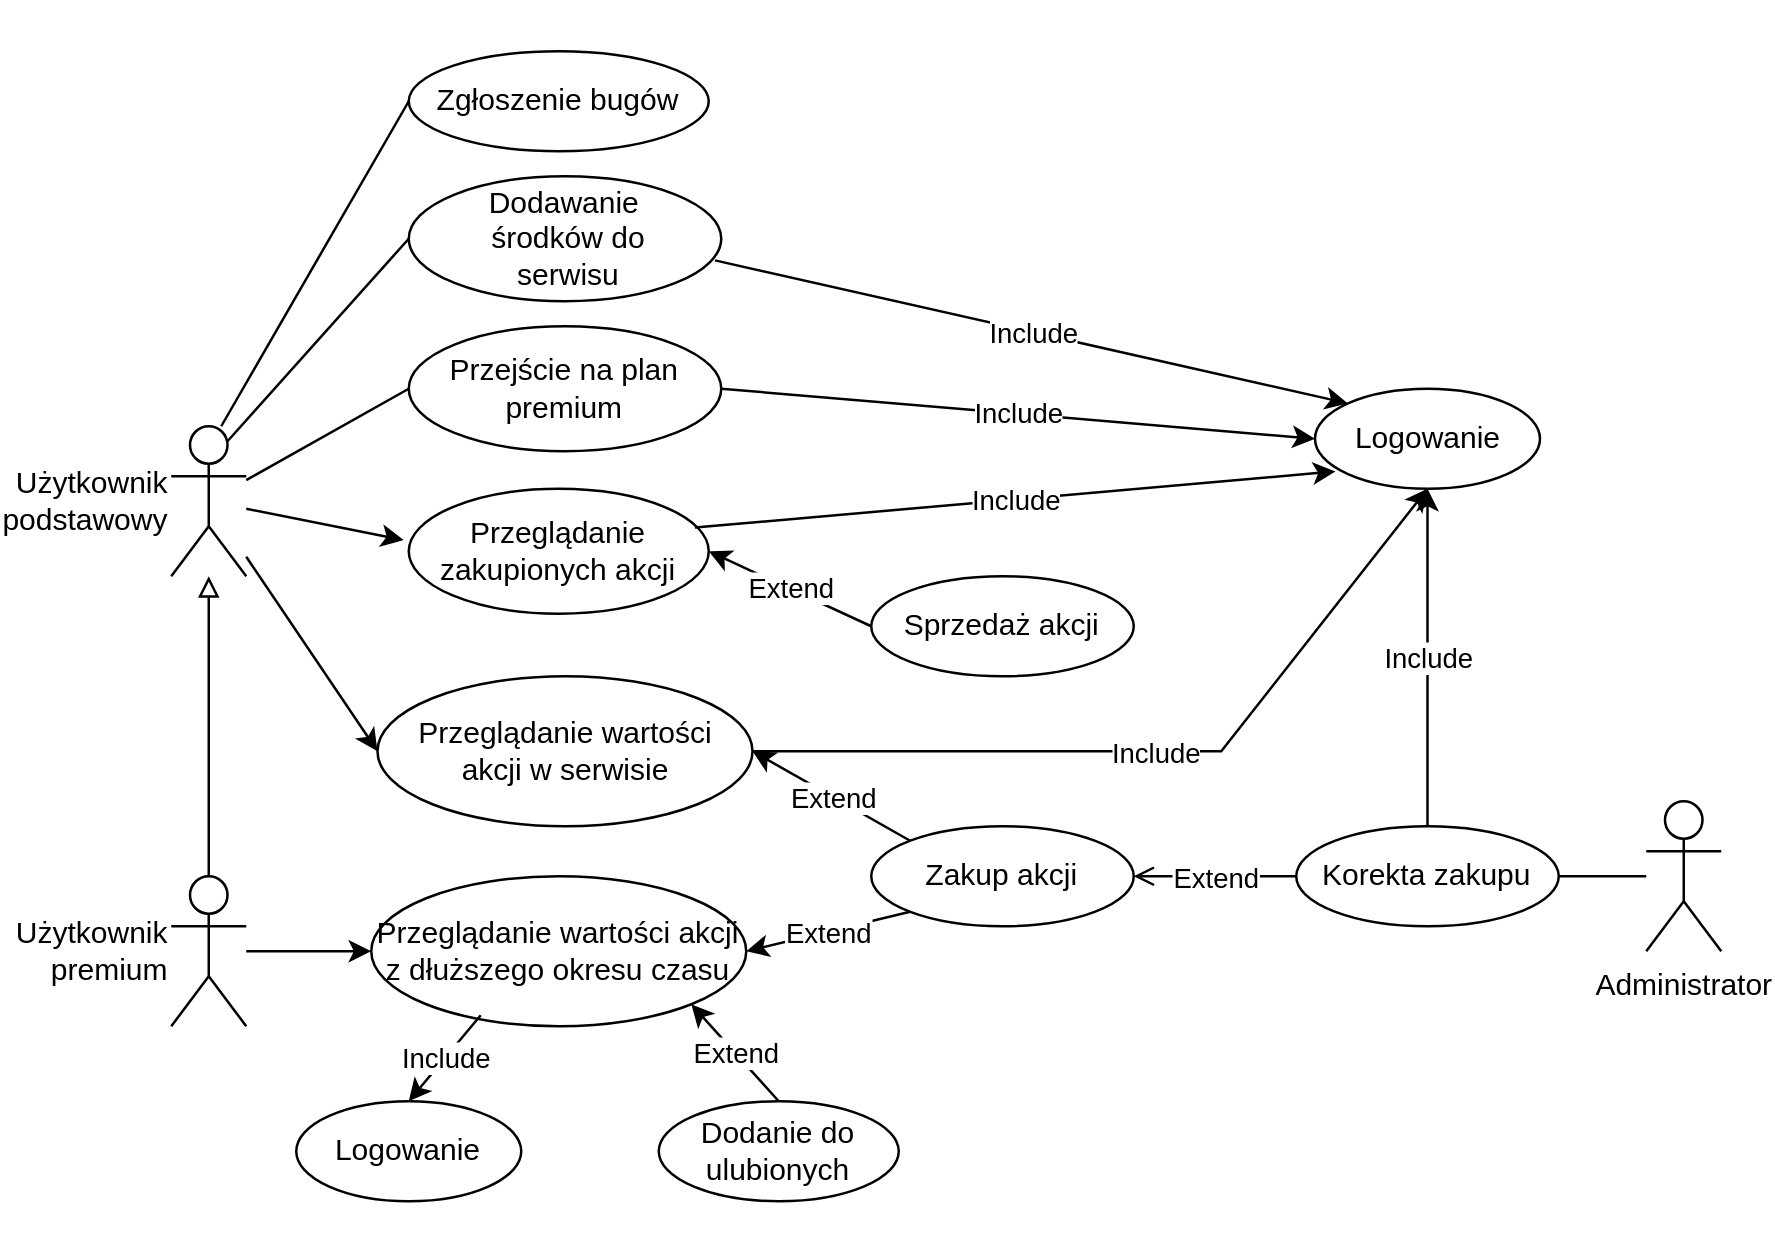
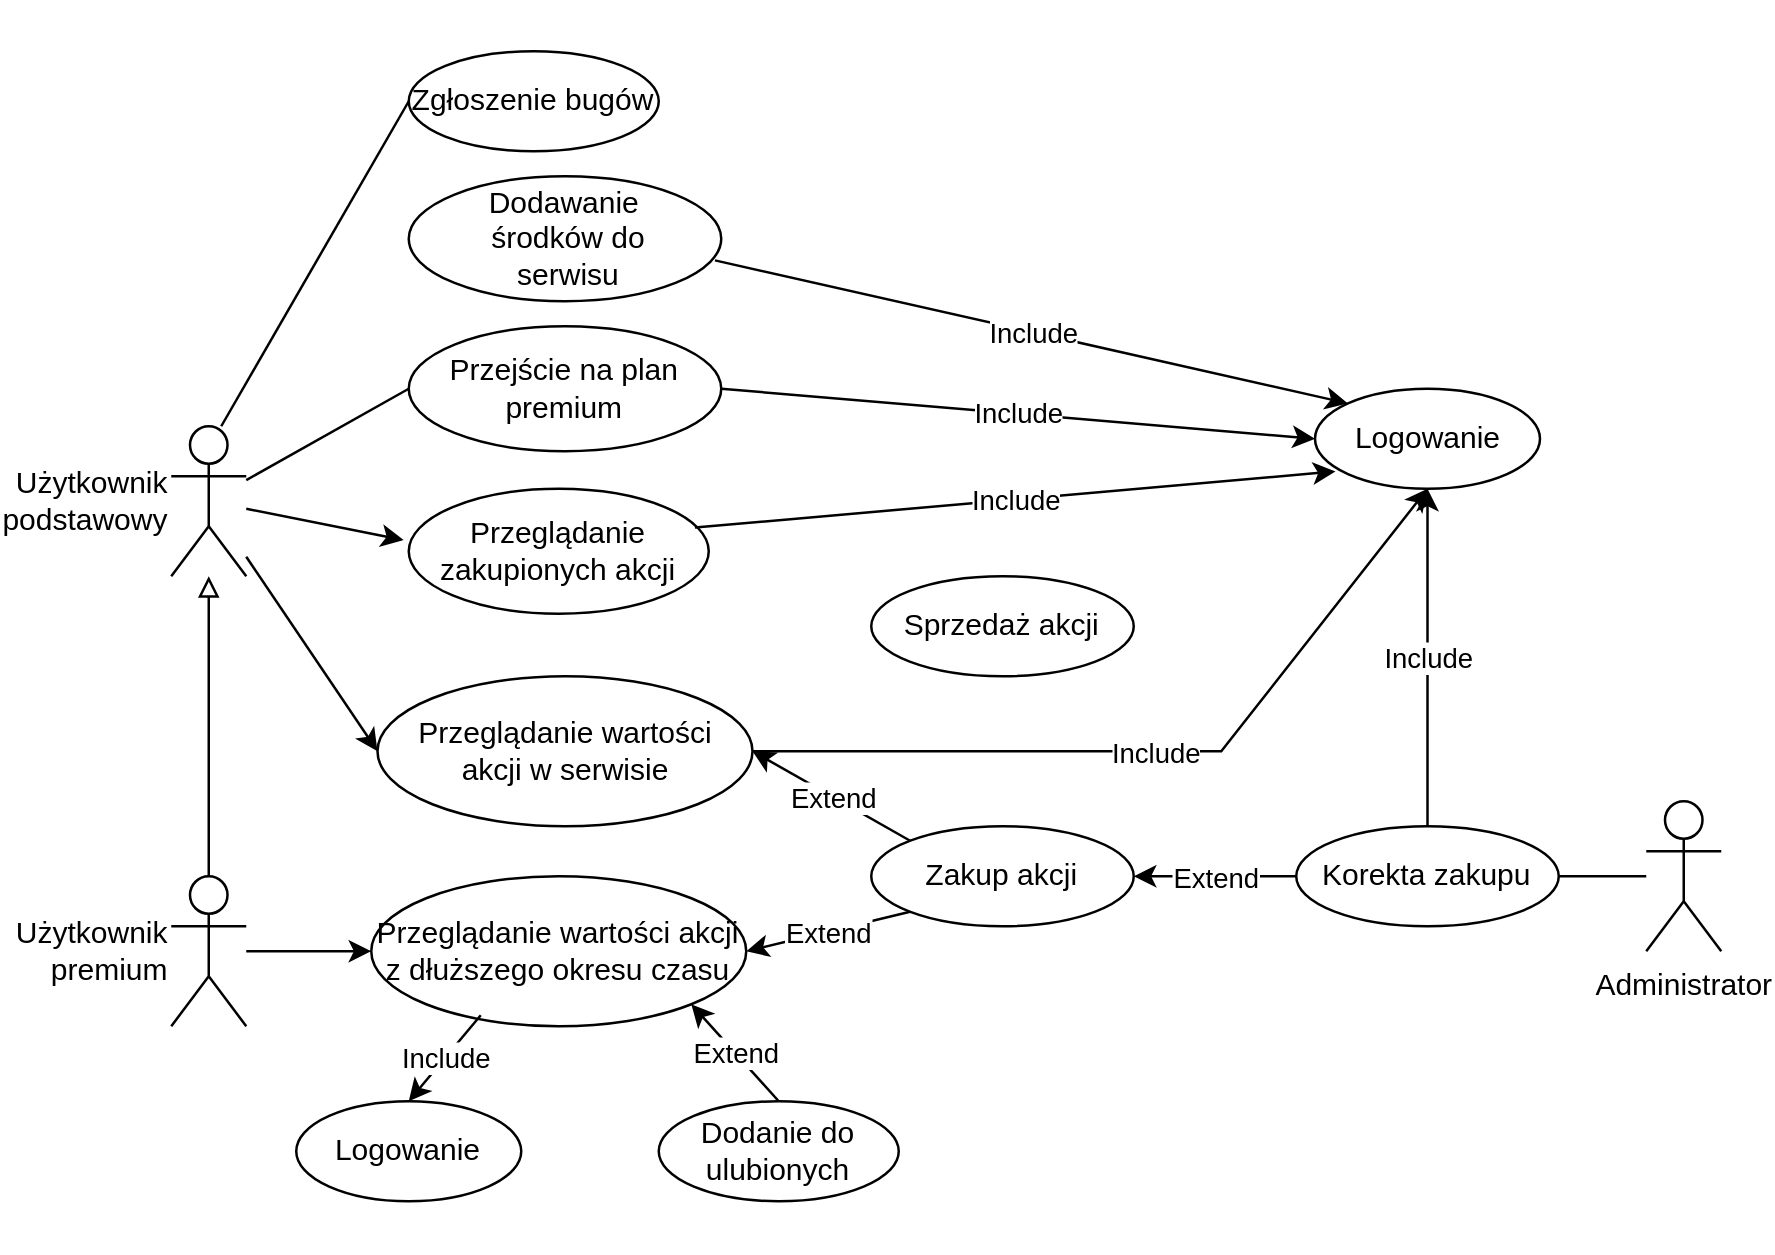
(559, 101) -> (534, 101)
(318, 340) -> none
(847, 615) -> none
(1147, 876) -> (1152, 876)
